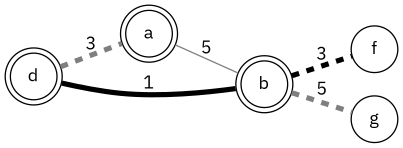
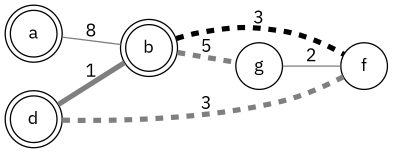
(207, 49) -> (91, 32)
(91, 55) -> (206, 114)
none -> (312, 66)
(148, 95) -> (91, 84)
